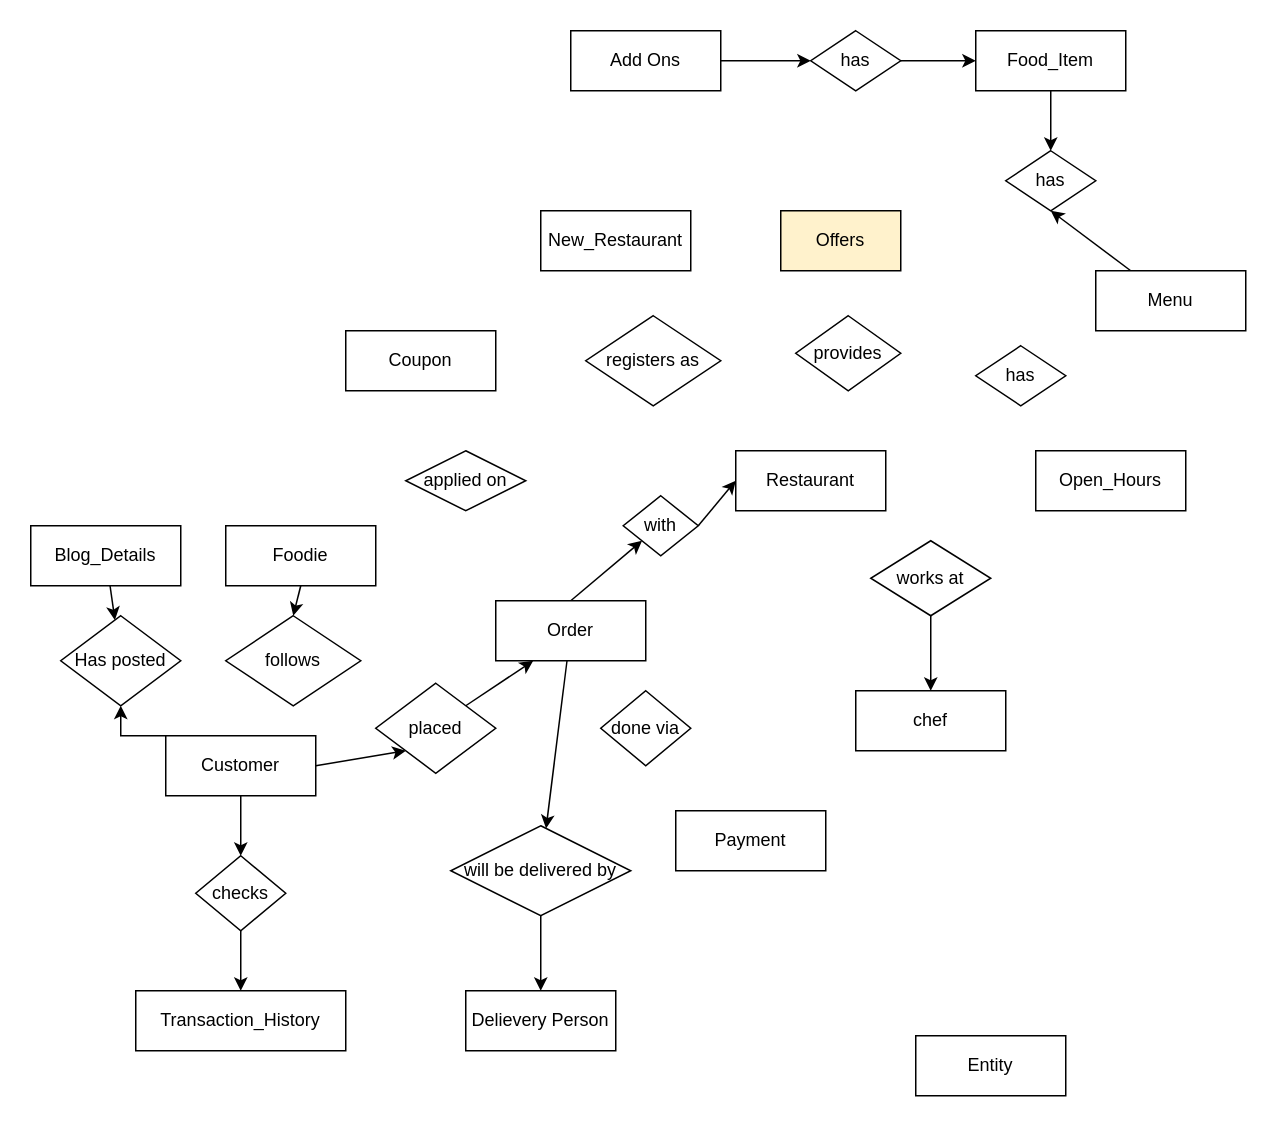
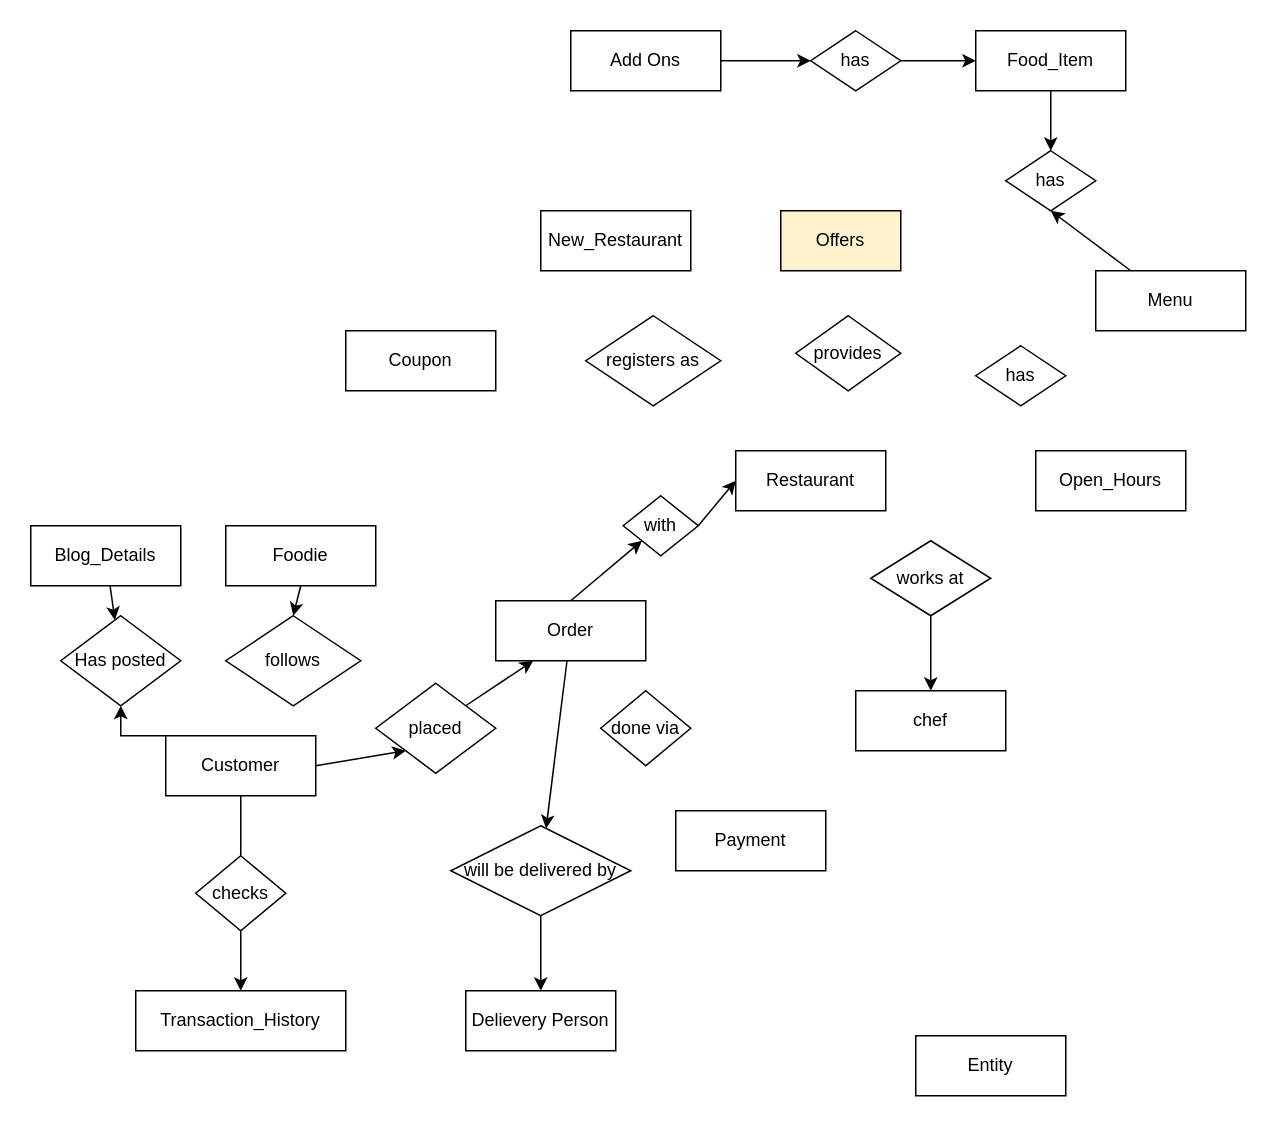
(466, 481) -> none
(241, 844) -> (241, 848)
